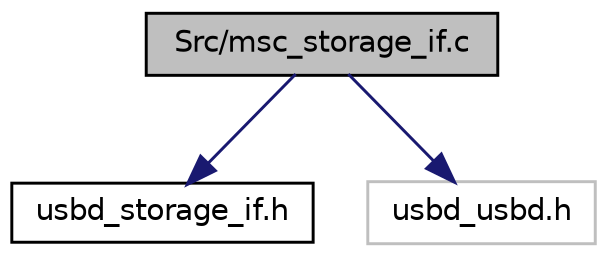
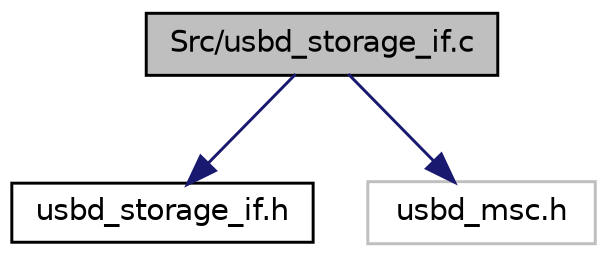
(322, 44) -> (322, 44)
(482, 213) -> (482, 213)
